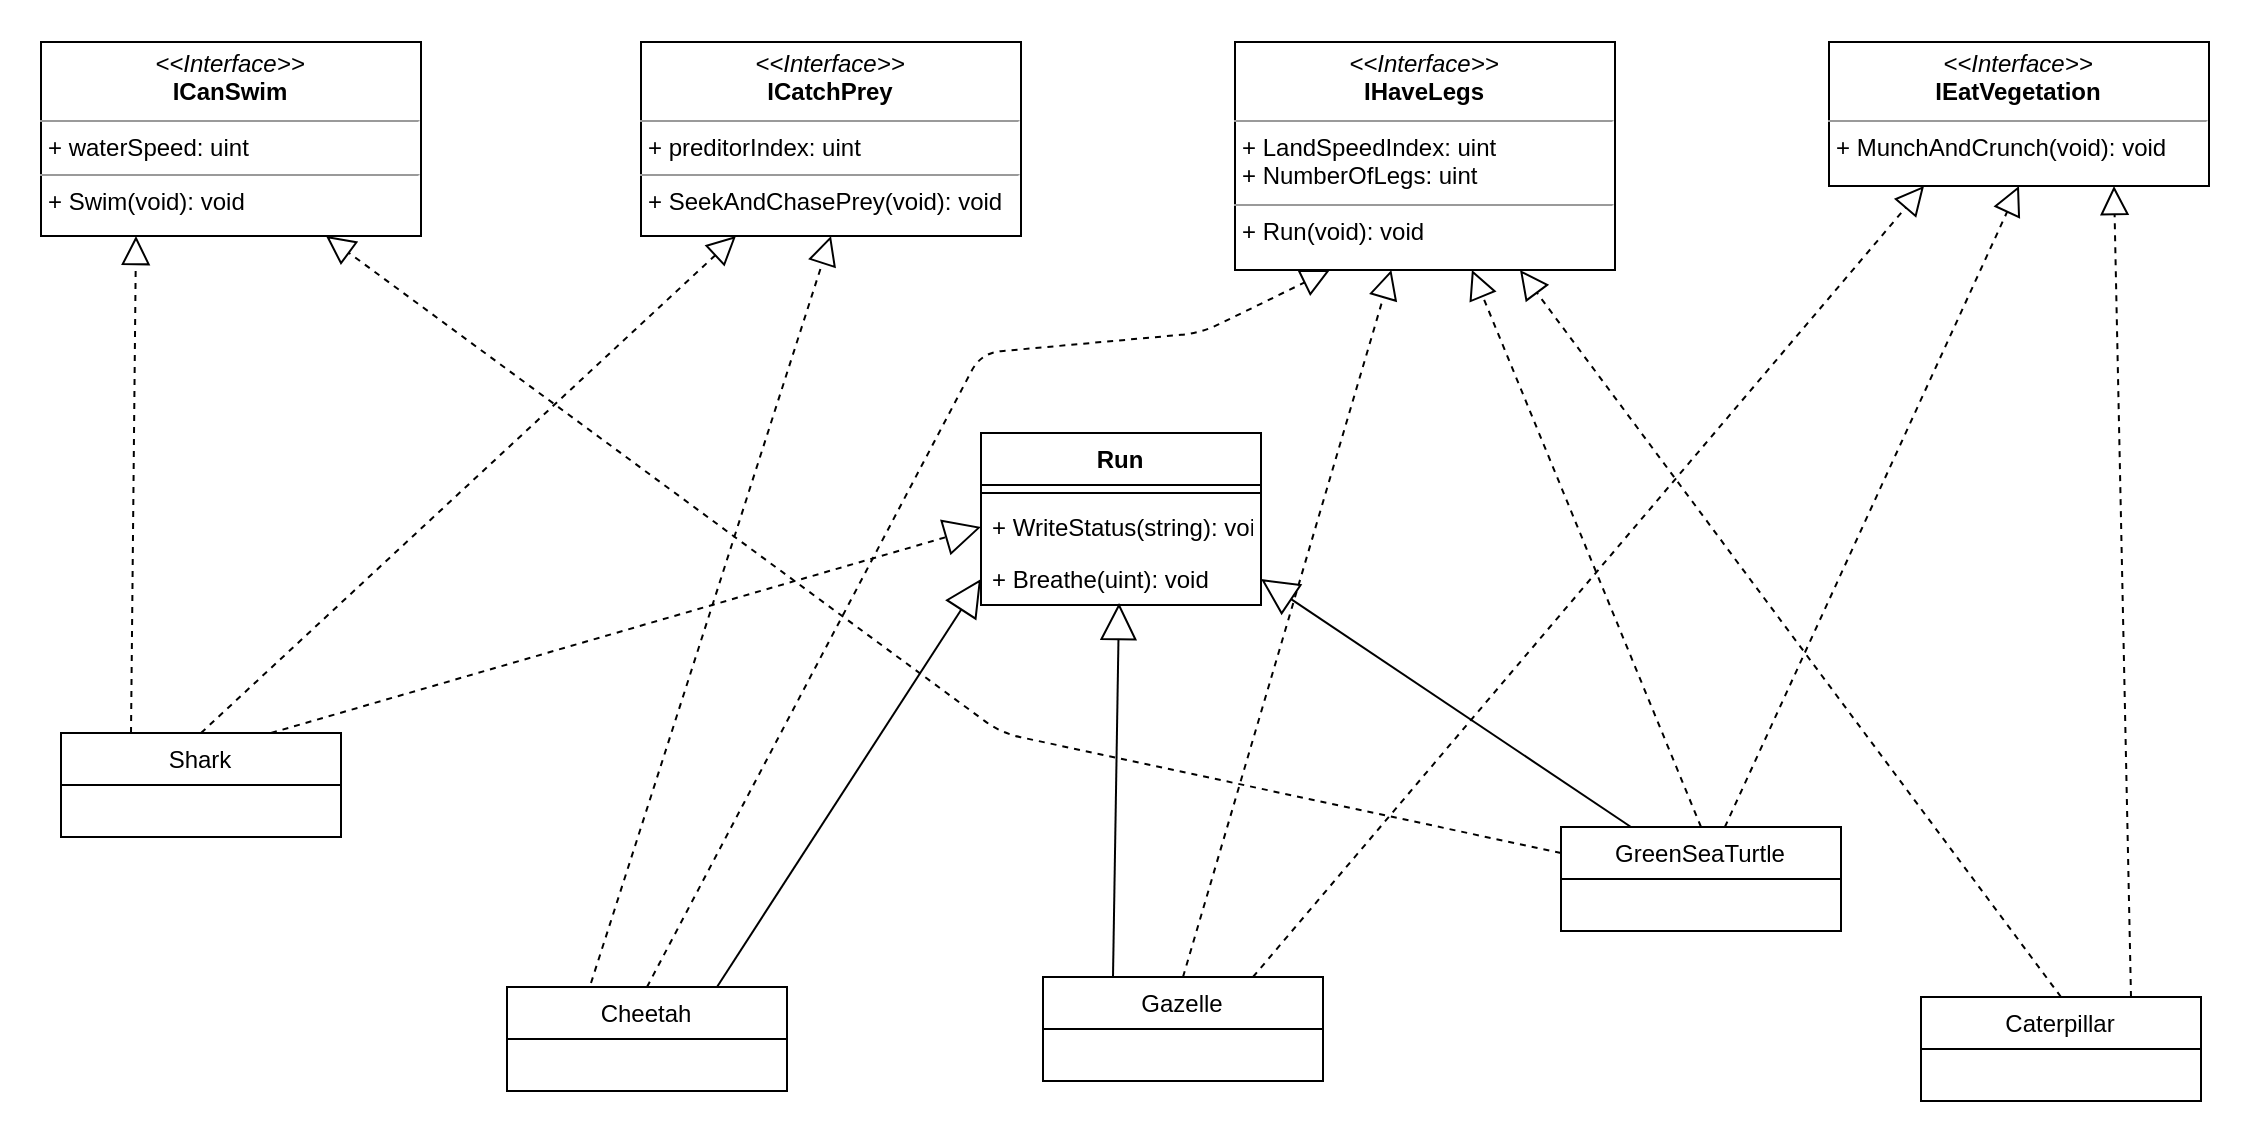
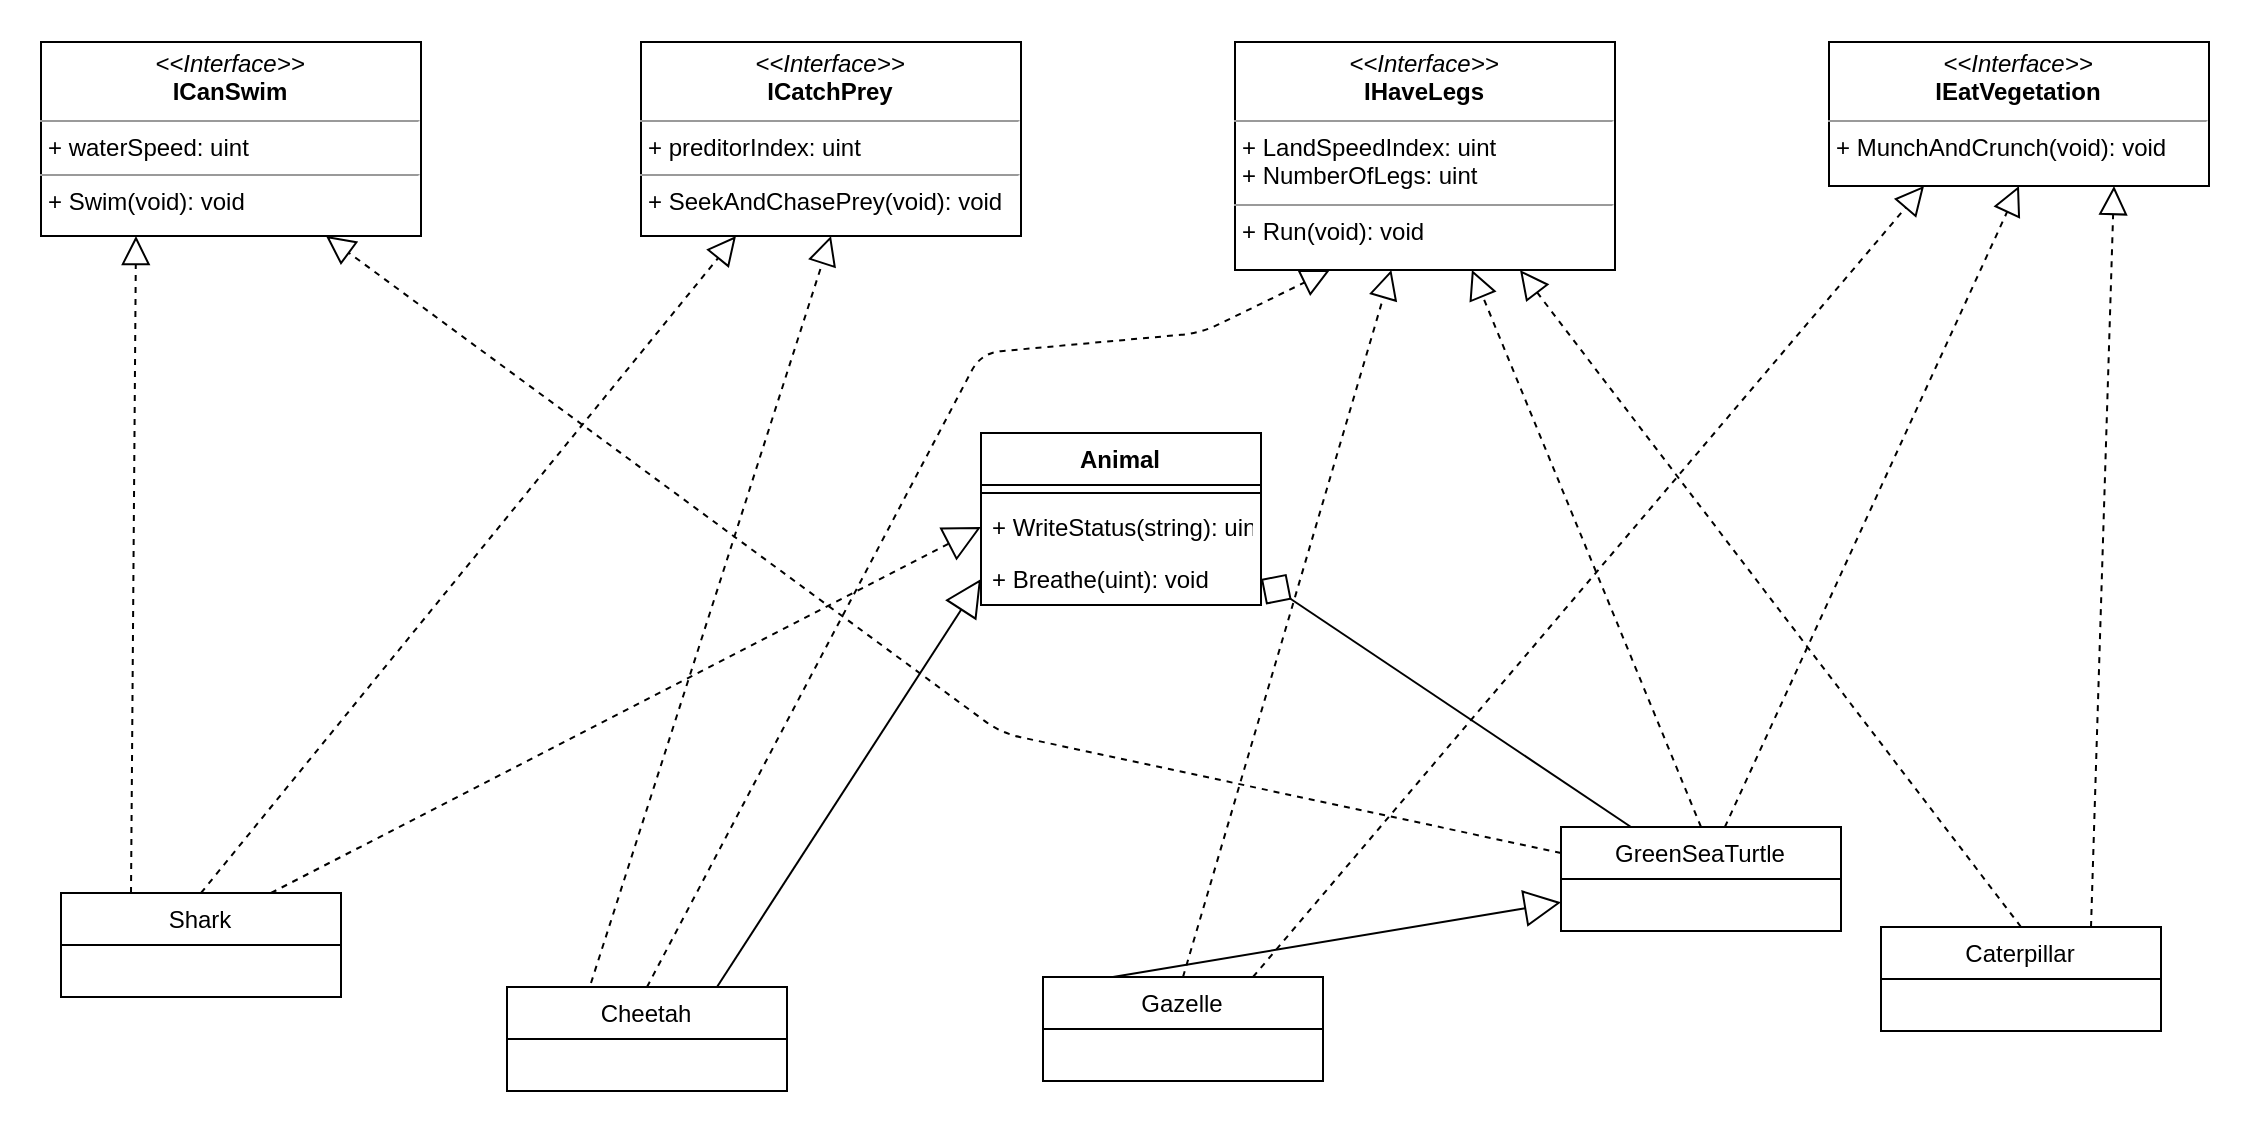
(1120, 460) -> (1120, 460)
(1155, 528) -> (1155, 528)
(1361, 646) -> (1290, 599)
(201, 785) -> (201, 945)
(1116, 807) -> (1403, 929)
(2061, 1049) -> (2021, 979)
